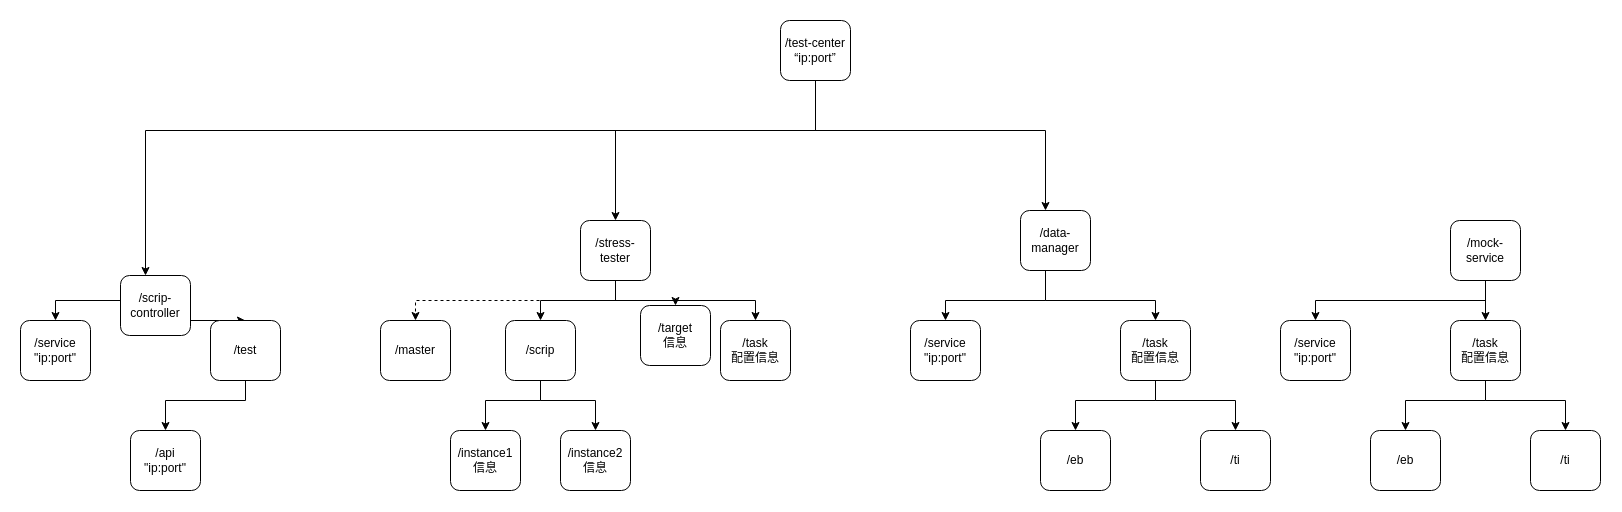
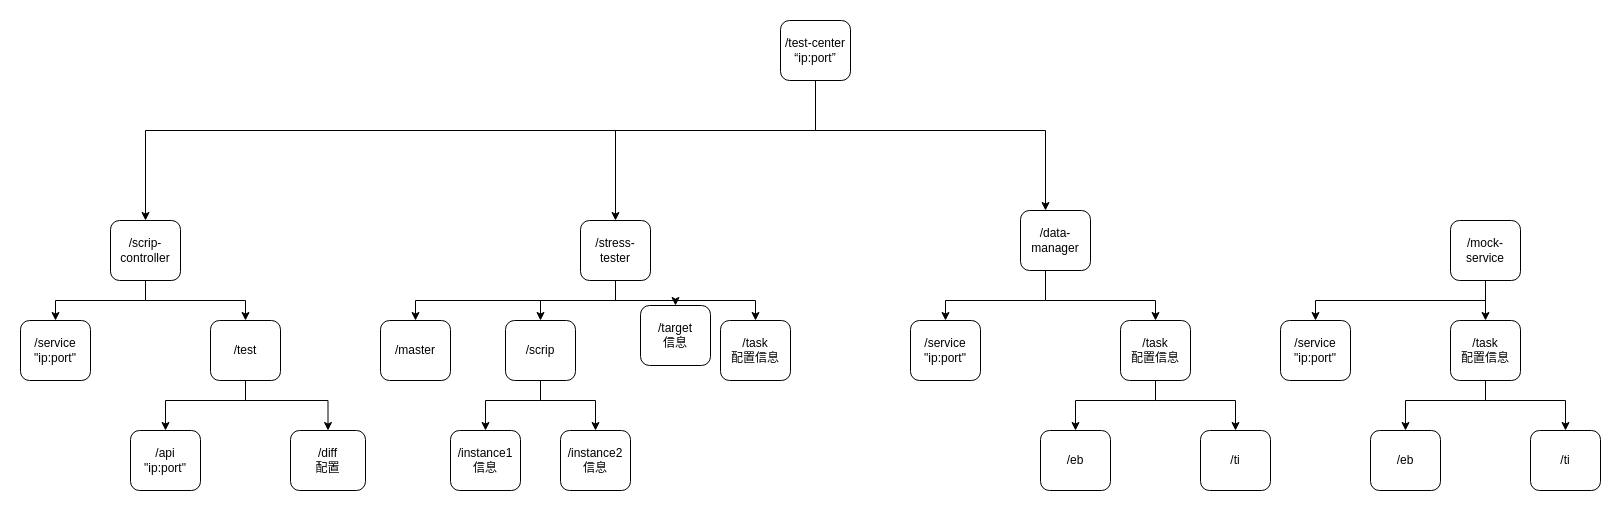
(471, 301) -> (471, 301)
(156, 306) -> (146, 251)
none -> (299, 401)
none -> (328, 461)
